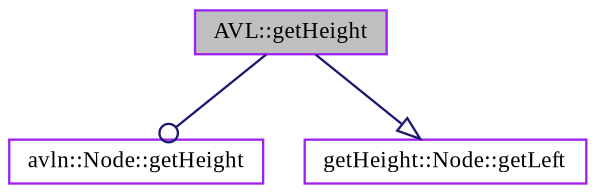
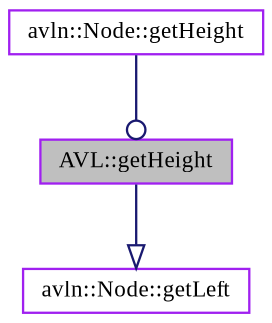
(221, 91) -> (136, 88)
(446, 162) -> (136, 291)
